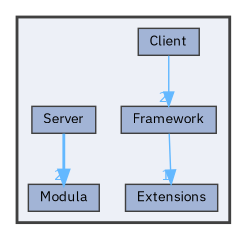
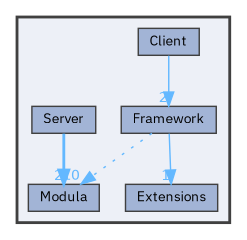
none -> (122, 155)
